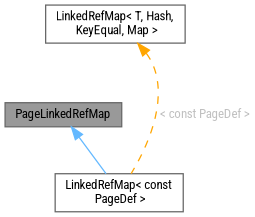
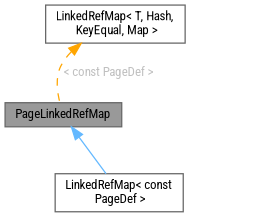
(156, 115) -> (58, 75)
